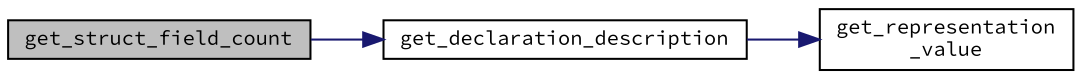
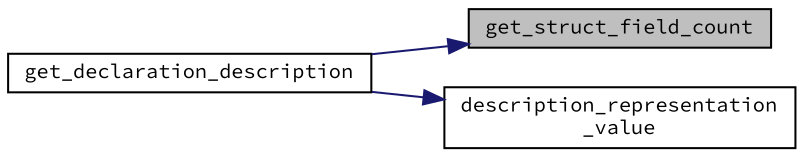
(337, 40) -> (410, 50)
(947, 40) -> (620, 118)
